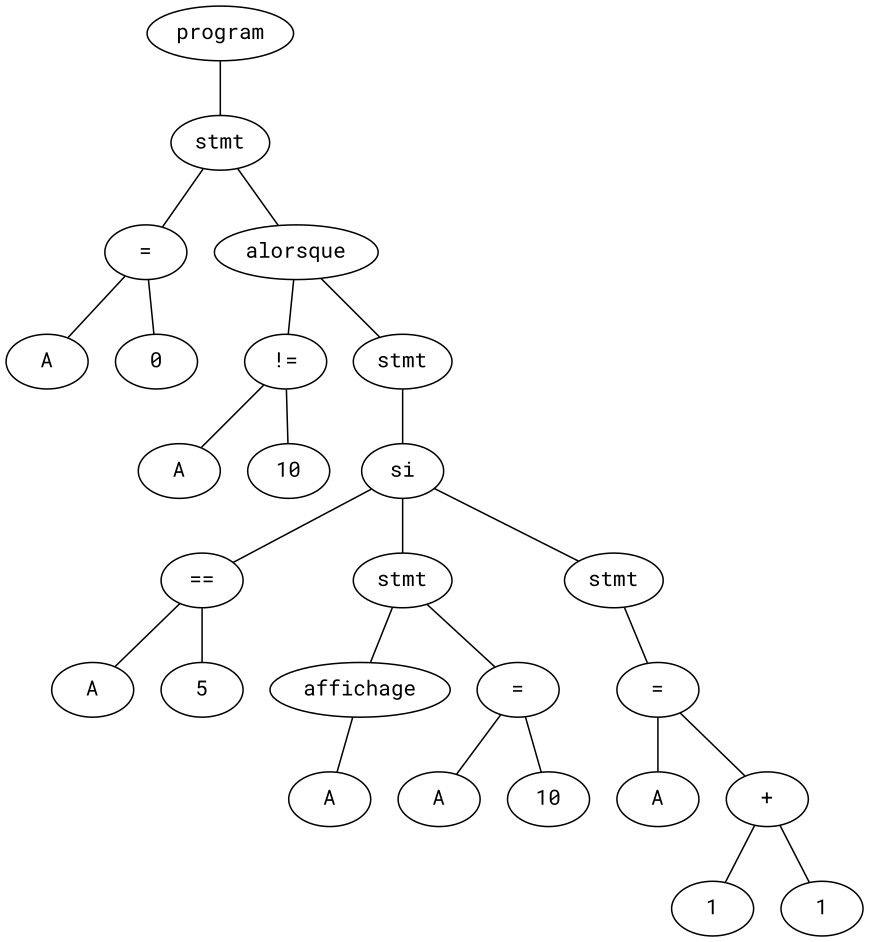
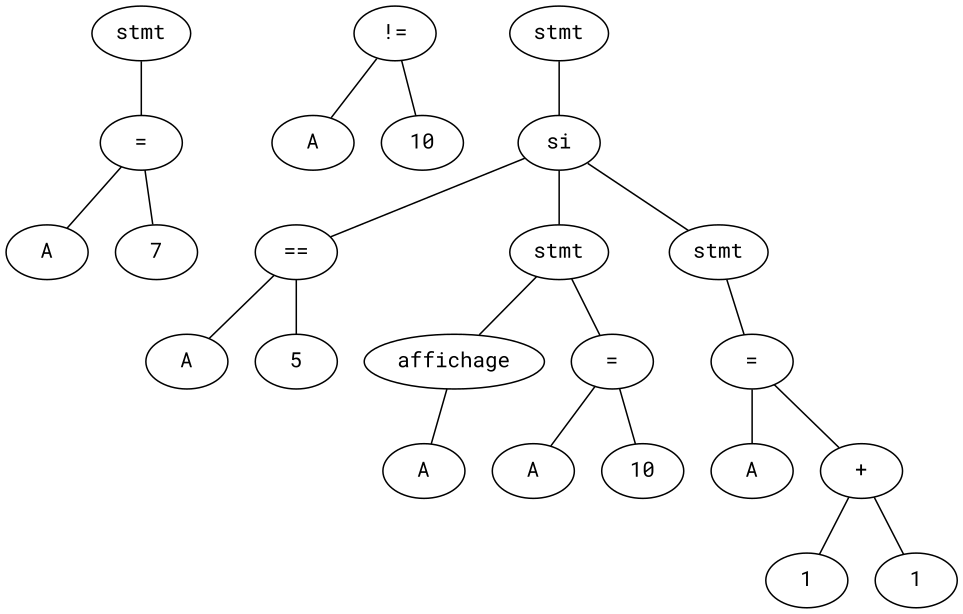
(220, 33) -> none
(296, 252) -> none
(157, 362) -> (157, 252)
